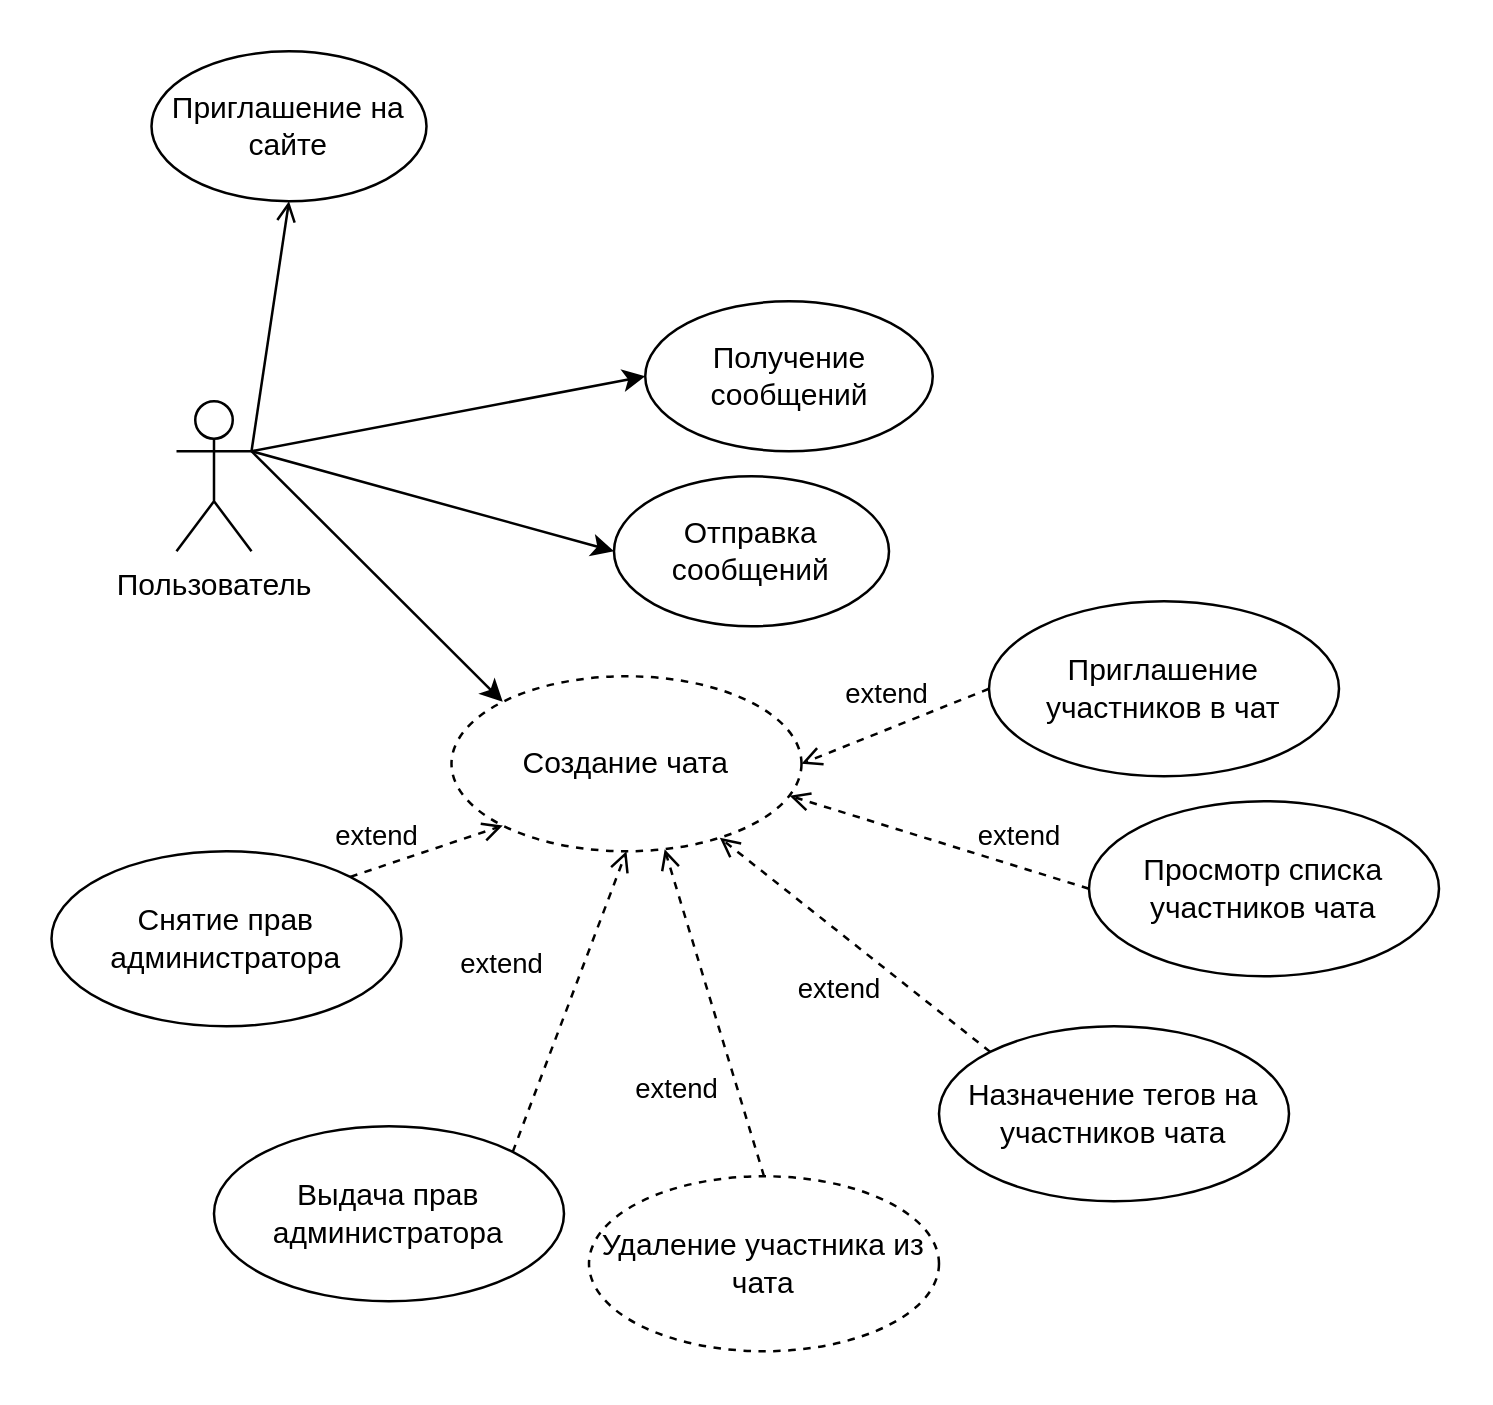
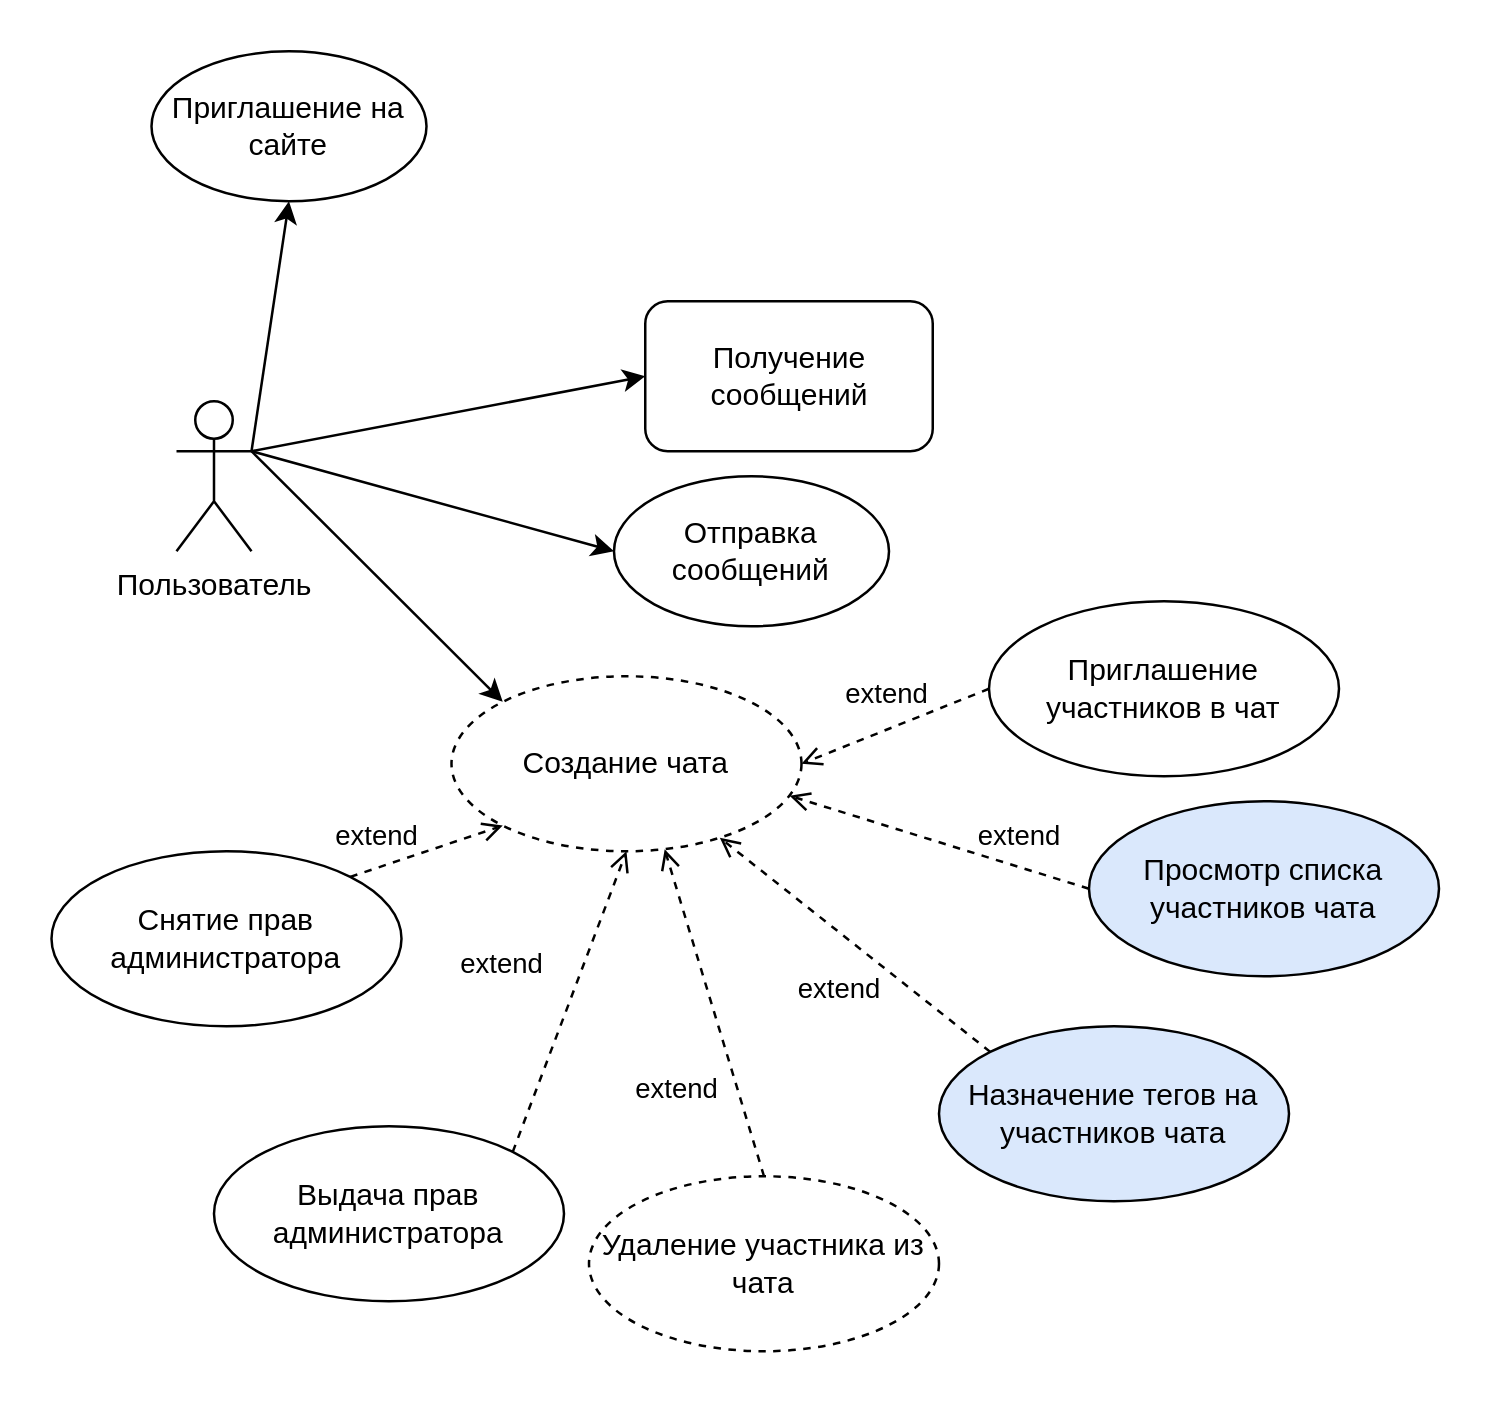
(287, 215) -> (286, 219)
(789, 376) -> (789, 376)
(1264, 889) -> (1264, 889)
(1114, 1114) -> (1114, 1114)
